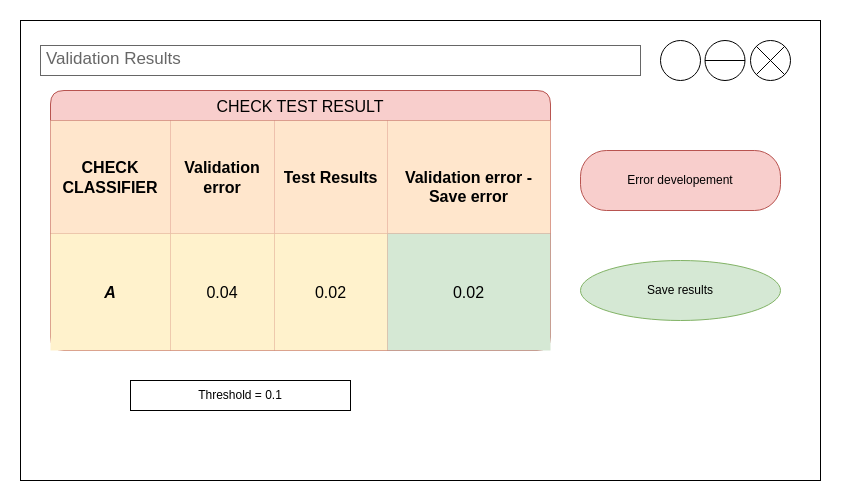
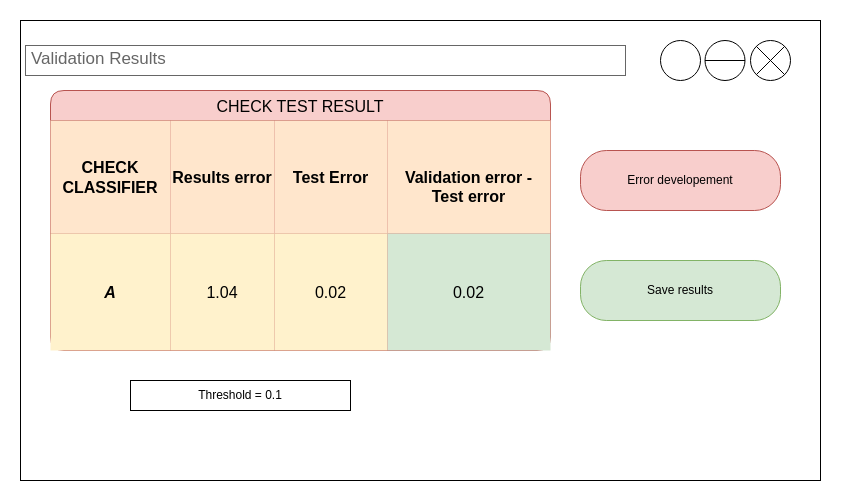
(341, 61) -> (326, 61)
(223, 178) -> (223, 178)
(331, 178) -> (331, 178)
(469, 178) -> (469, 178)
(681, 291) -> (681, 291)
(223, 293) -> (223, 293)
